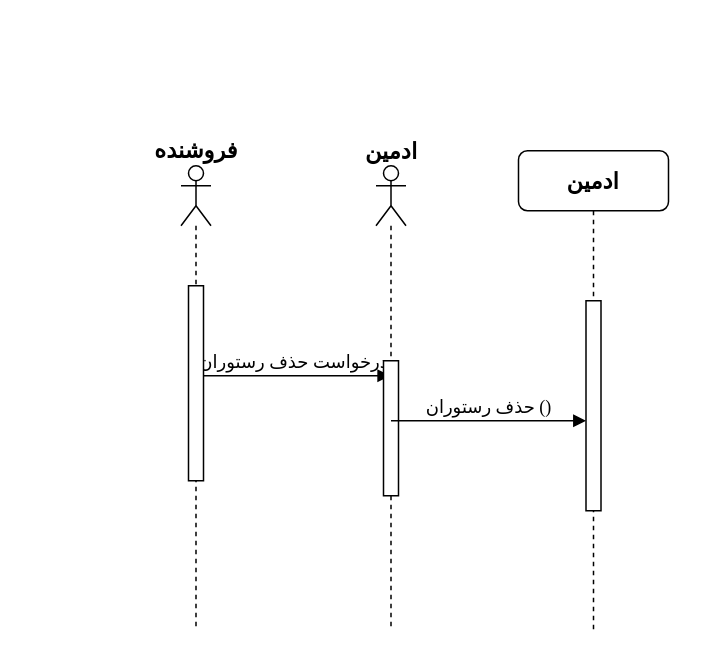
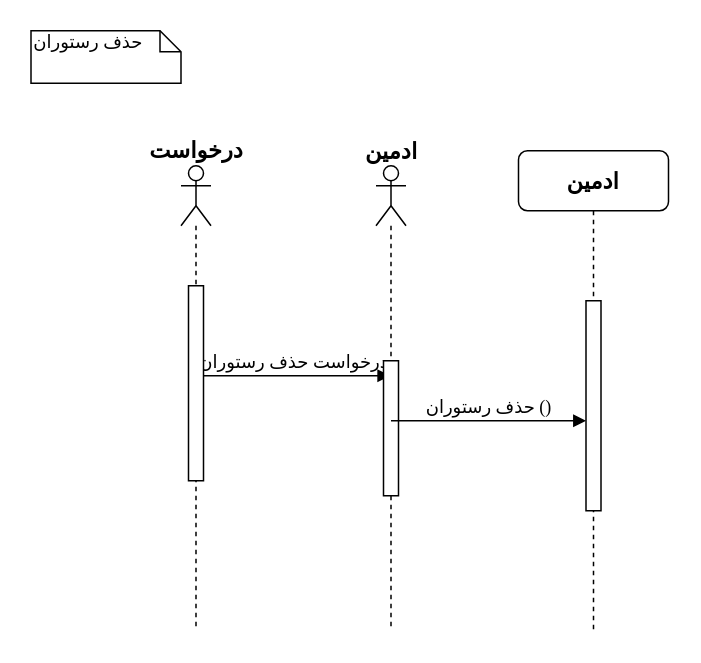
none -> (106, 57)
(197, 149) -> (197, 149)
